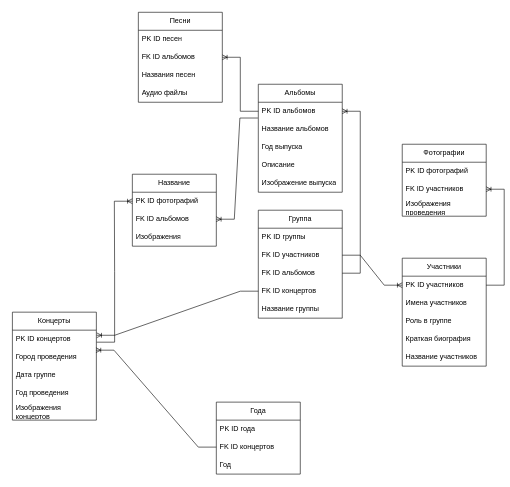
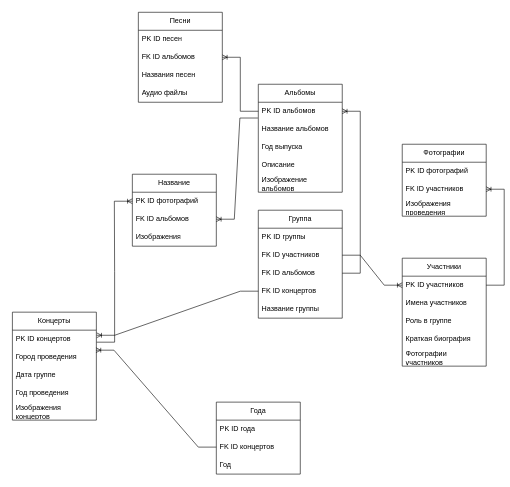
(299, 183) -> (301, 183)
(443, 357) -> (445, 357)
